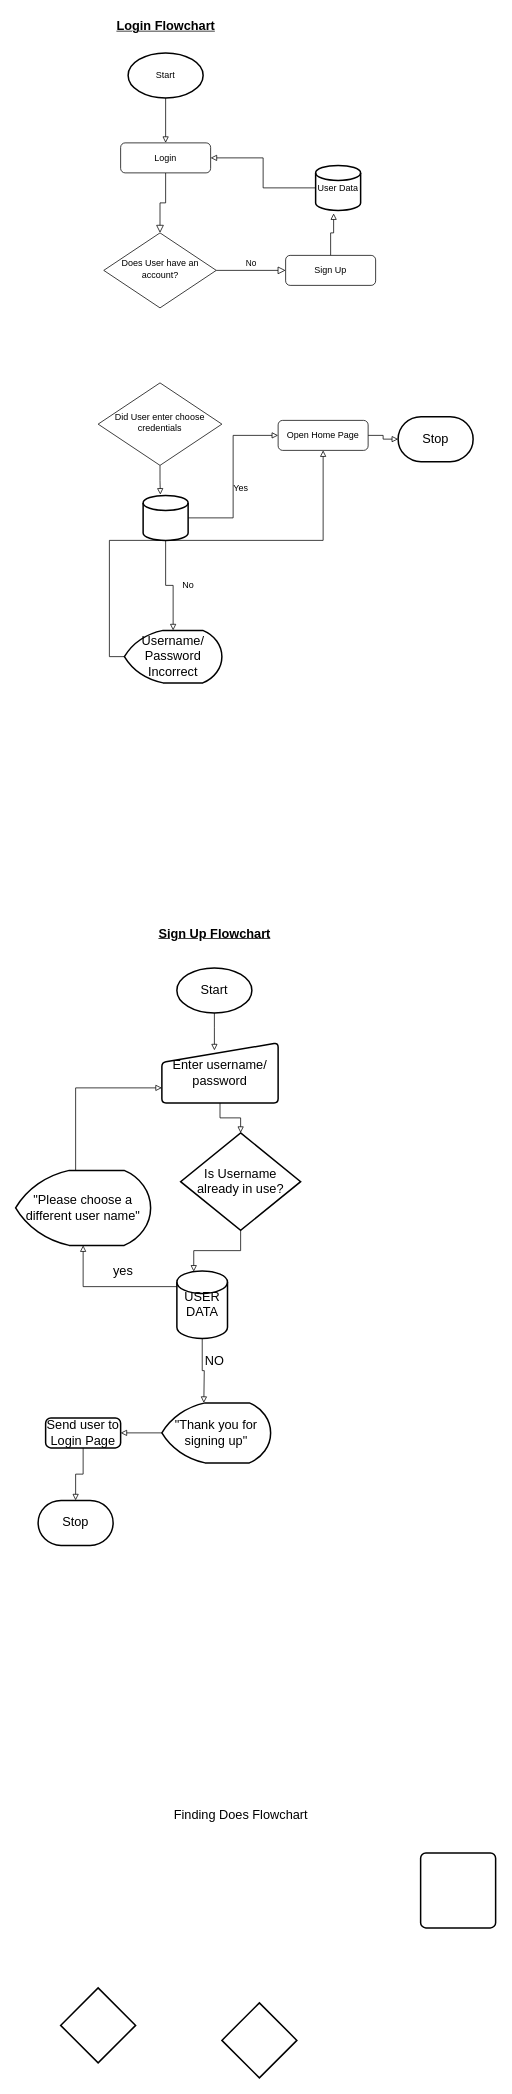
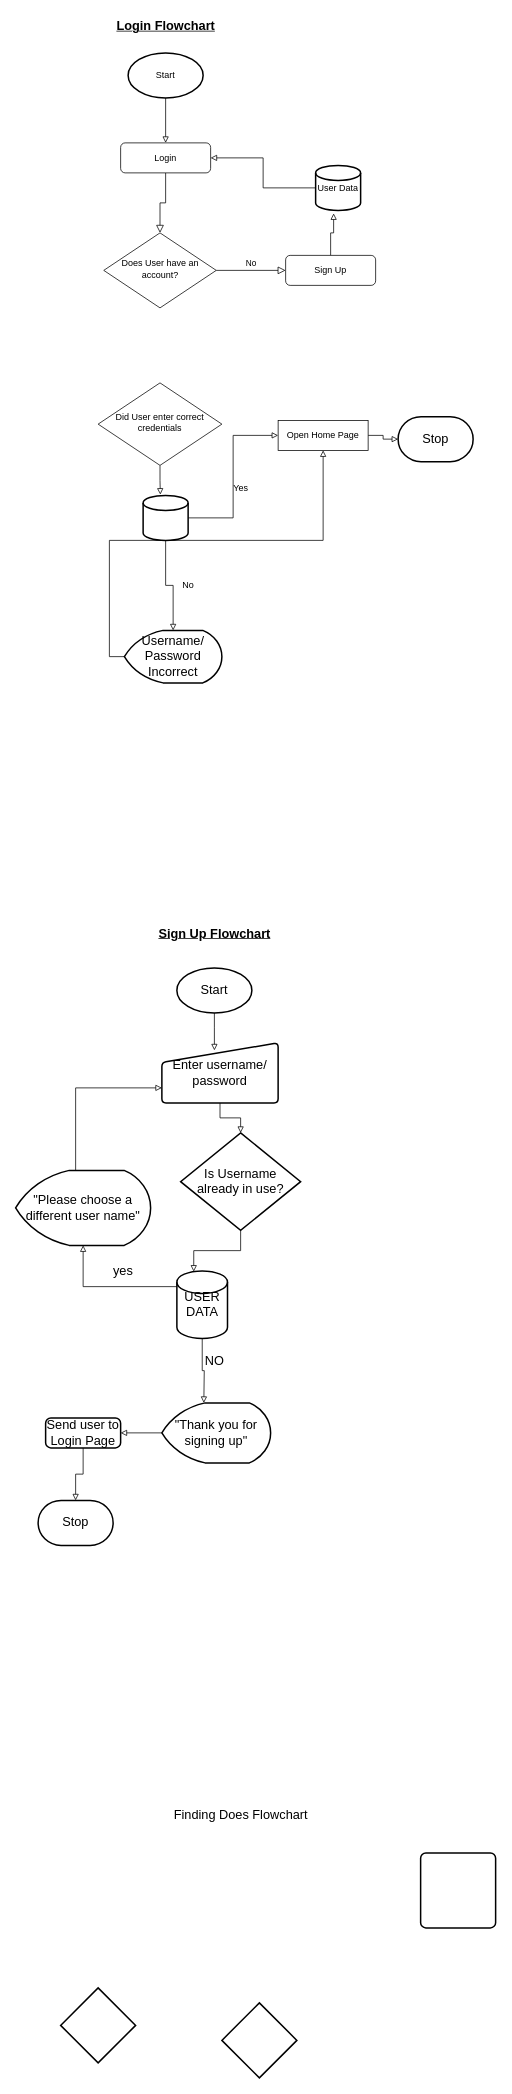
(160, 423) -> (160, 423)
(323, 435) -> (323, 435)
